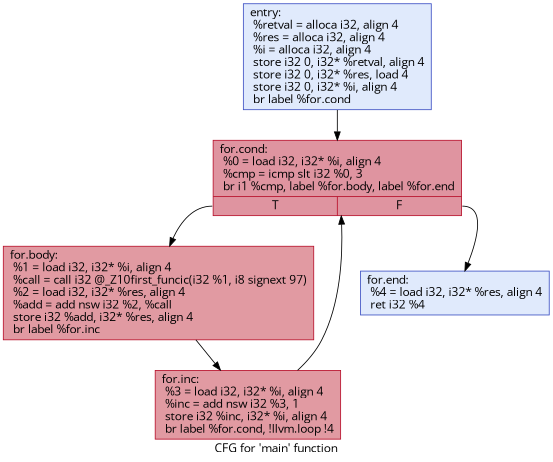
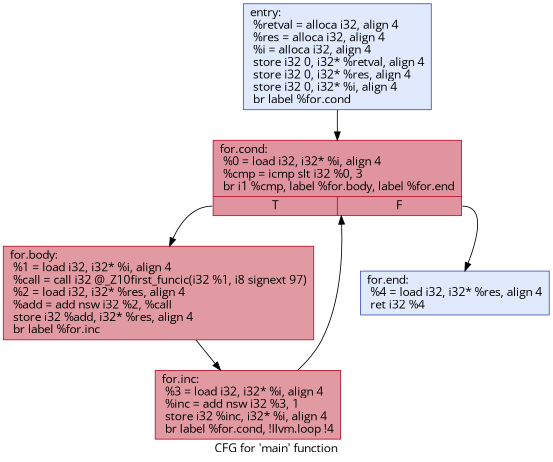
(329, 75) -> (331, 75)
